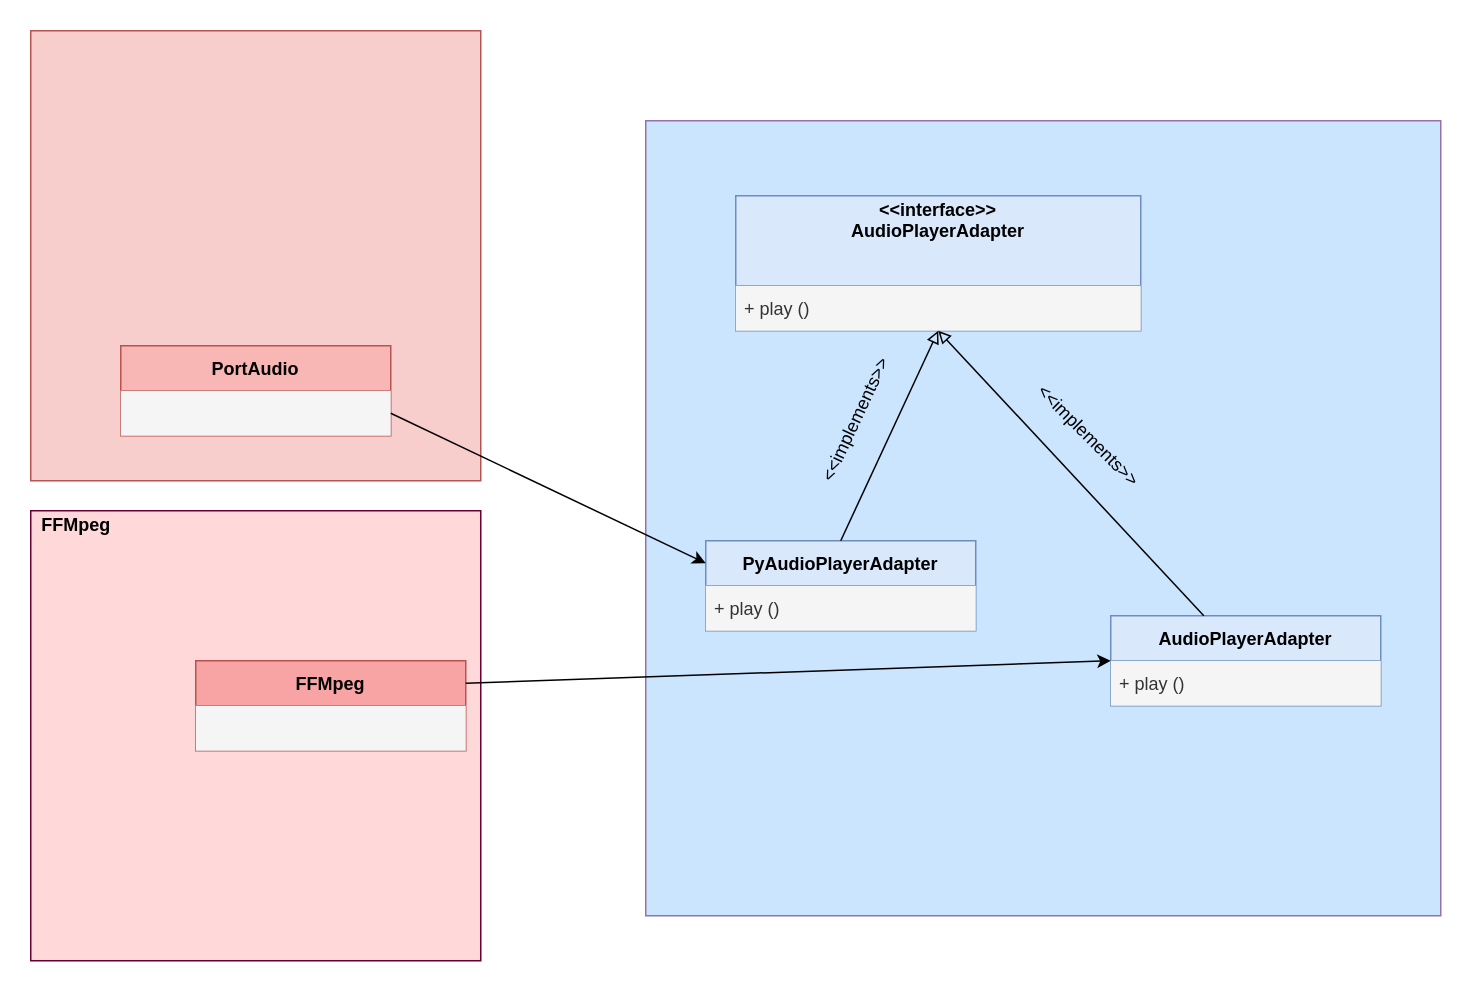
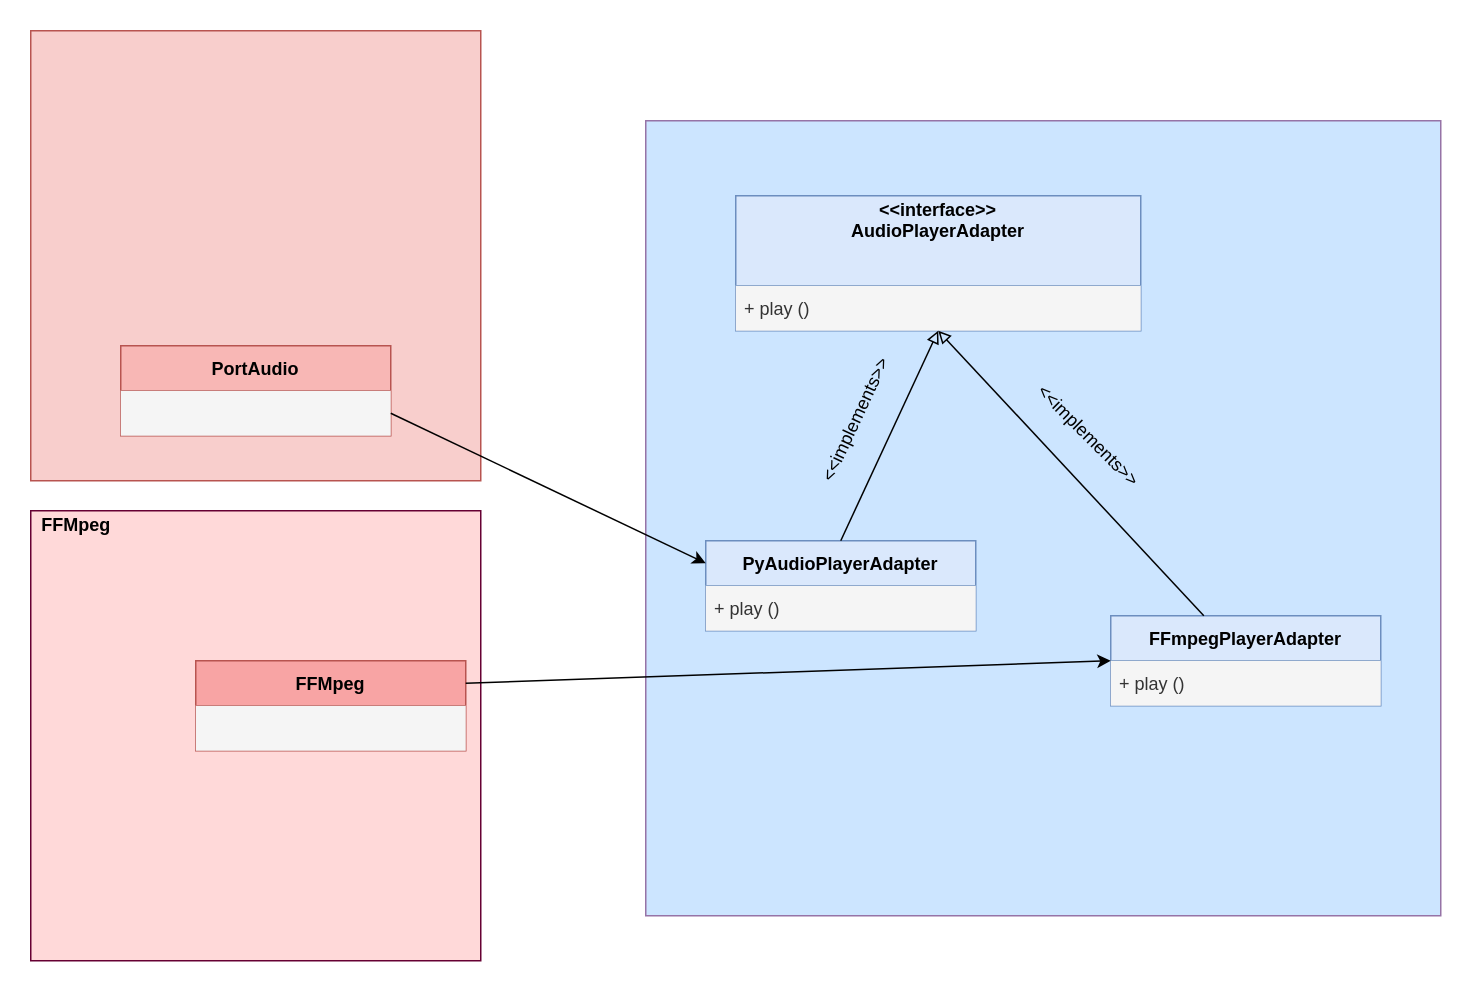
(1245, 639) -> (1245, 639)
